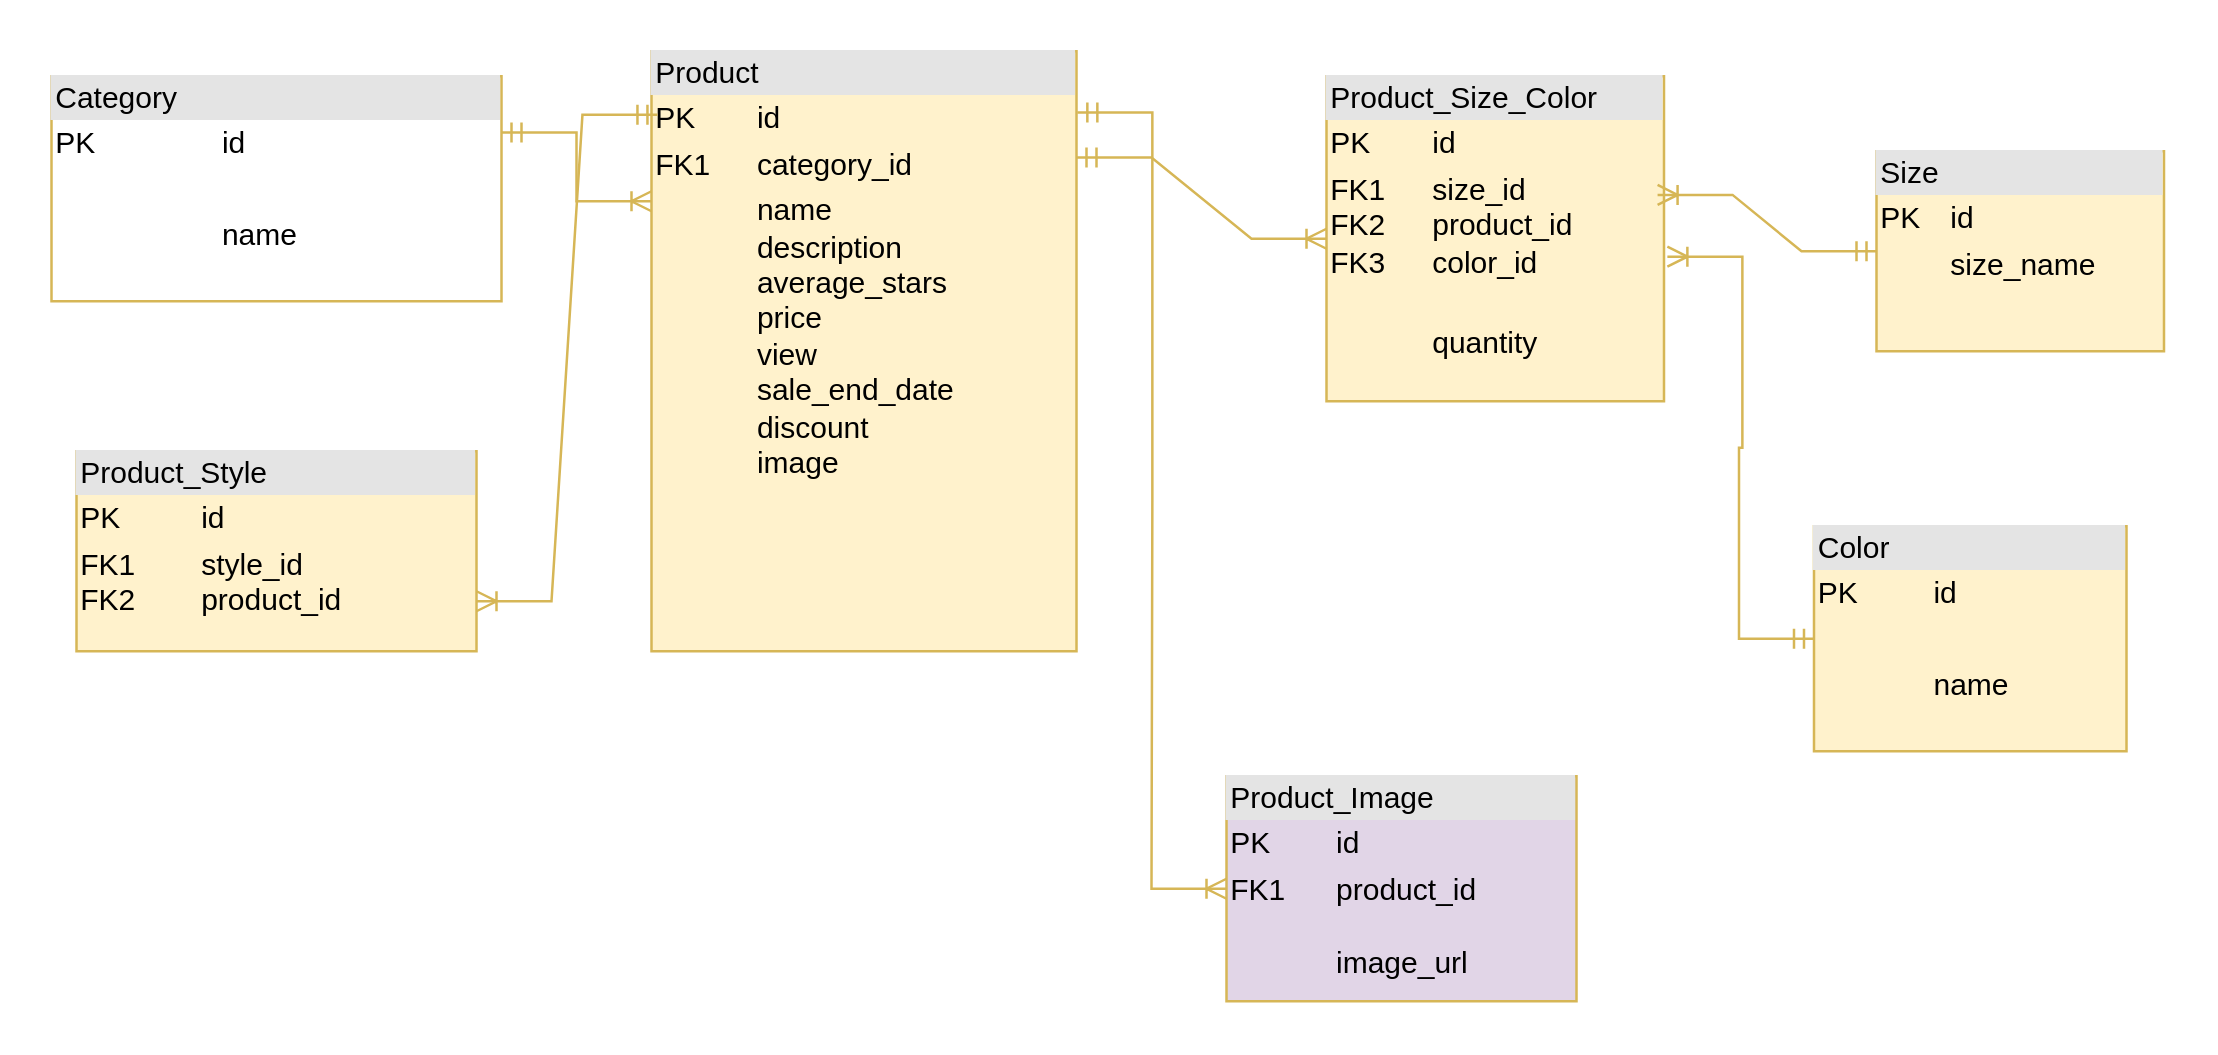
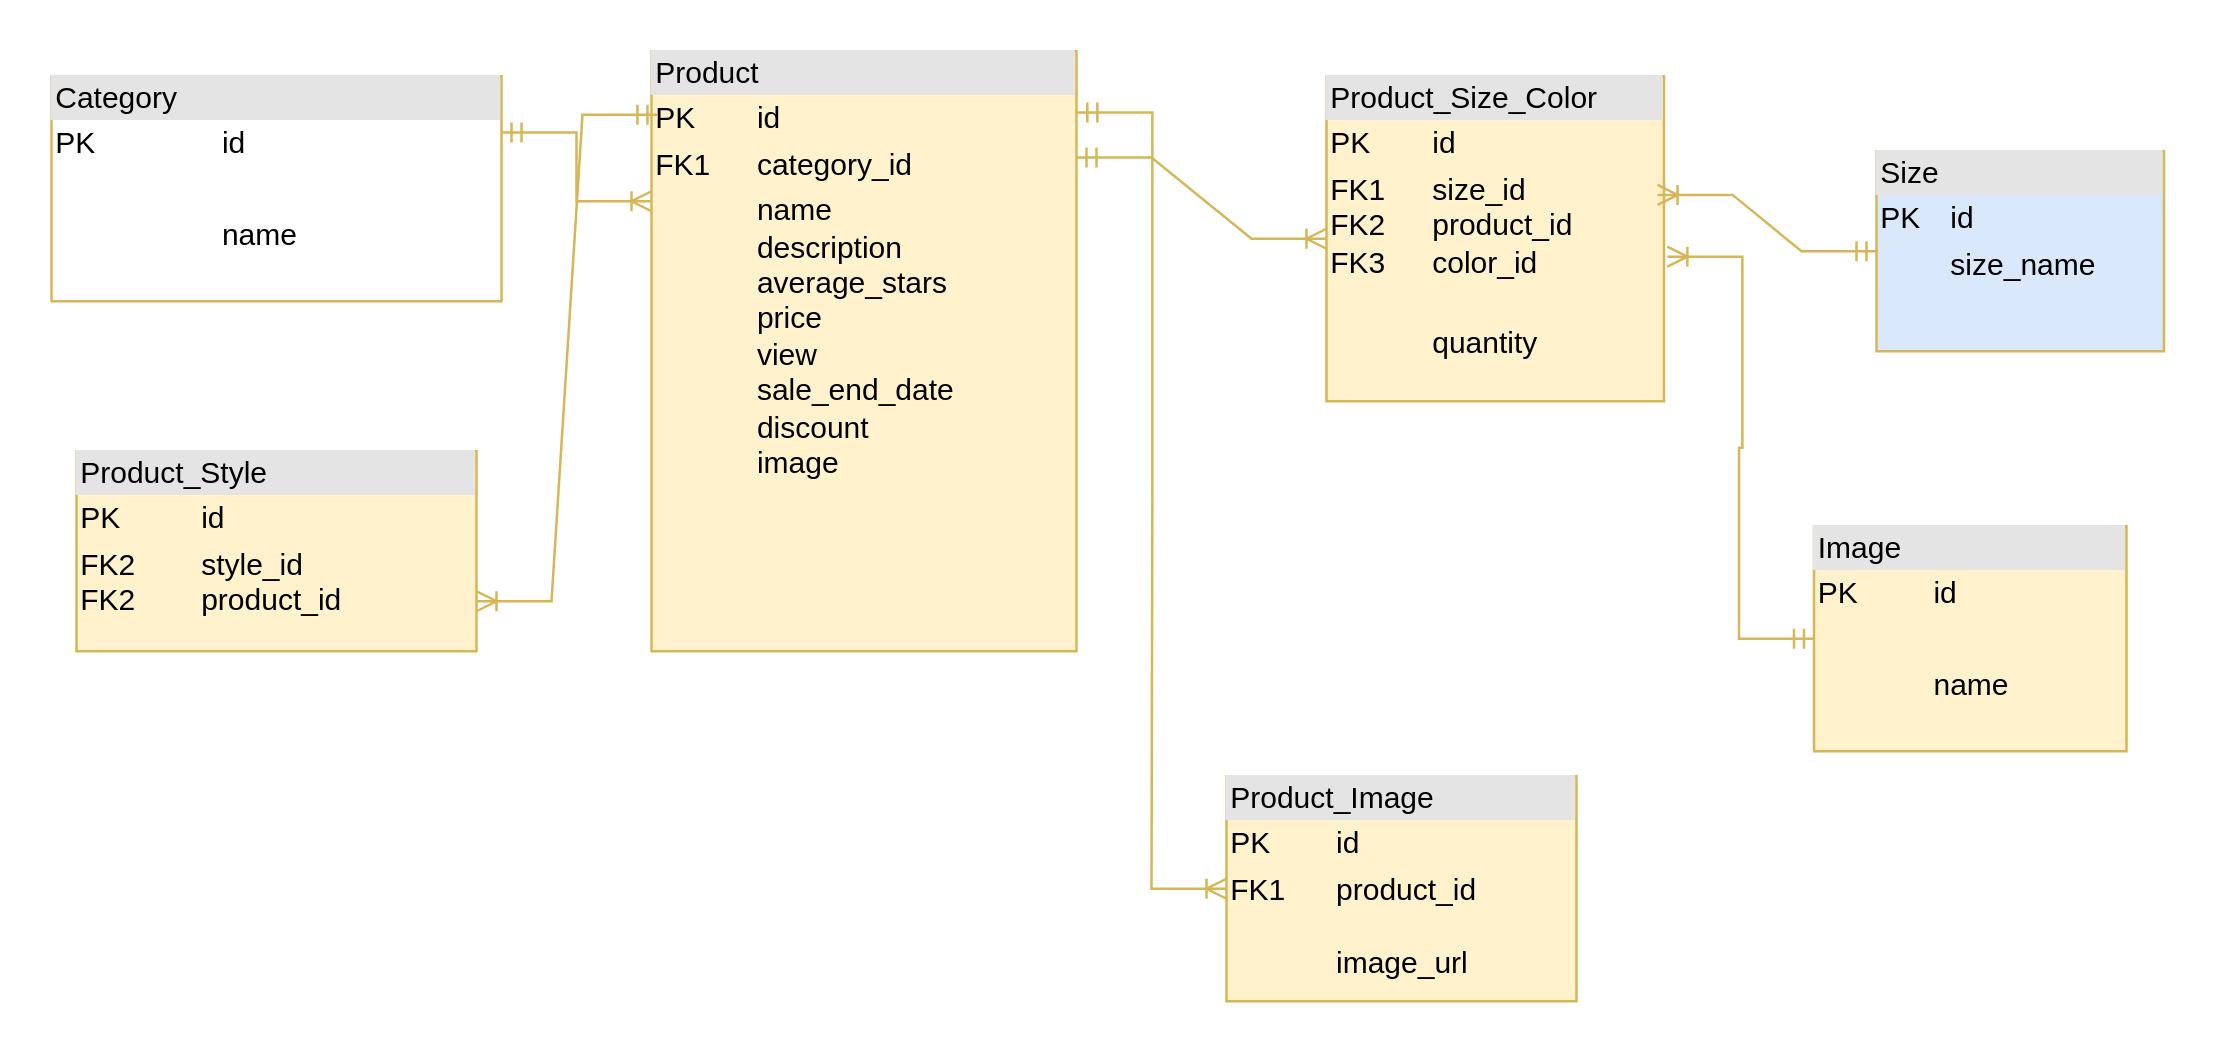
(2020, 251) -> (2020, 251)
(182, 559) -> (182, 559)
(1852, 580) -> (1856, 580)
(1401, 889) -> (1401, 889)
